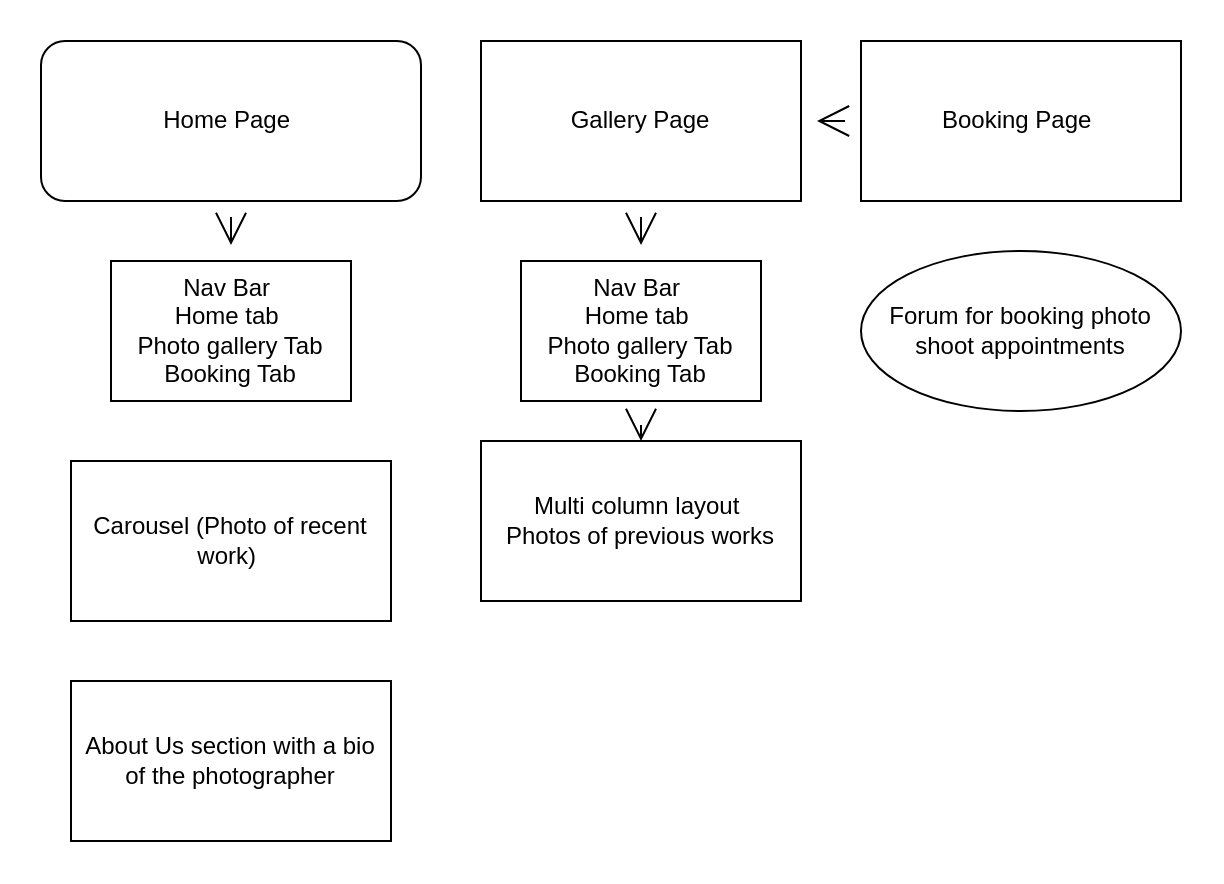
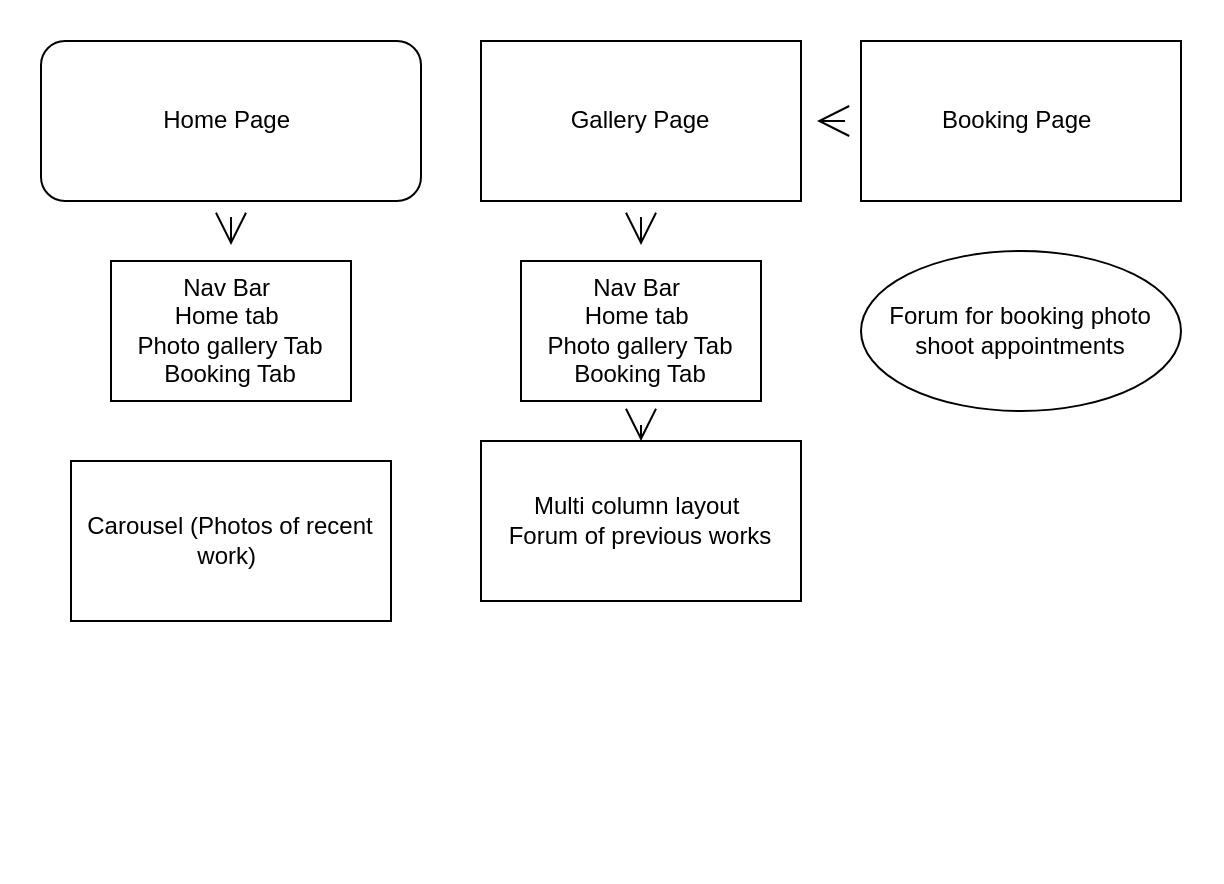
(641, 521) -> (641, 521)
(231, 541) -> (231, 541)
(231, 761) -> none
